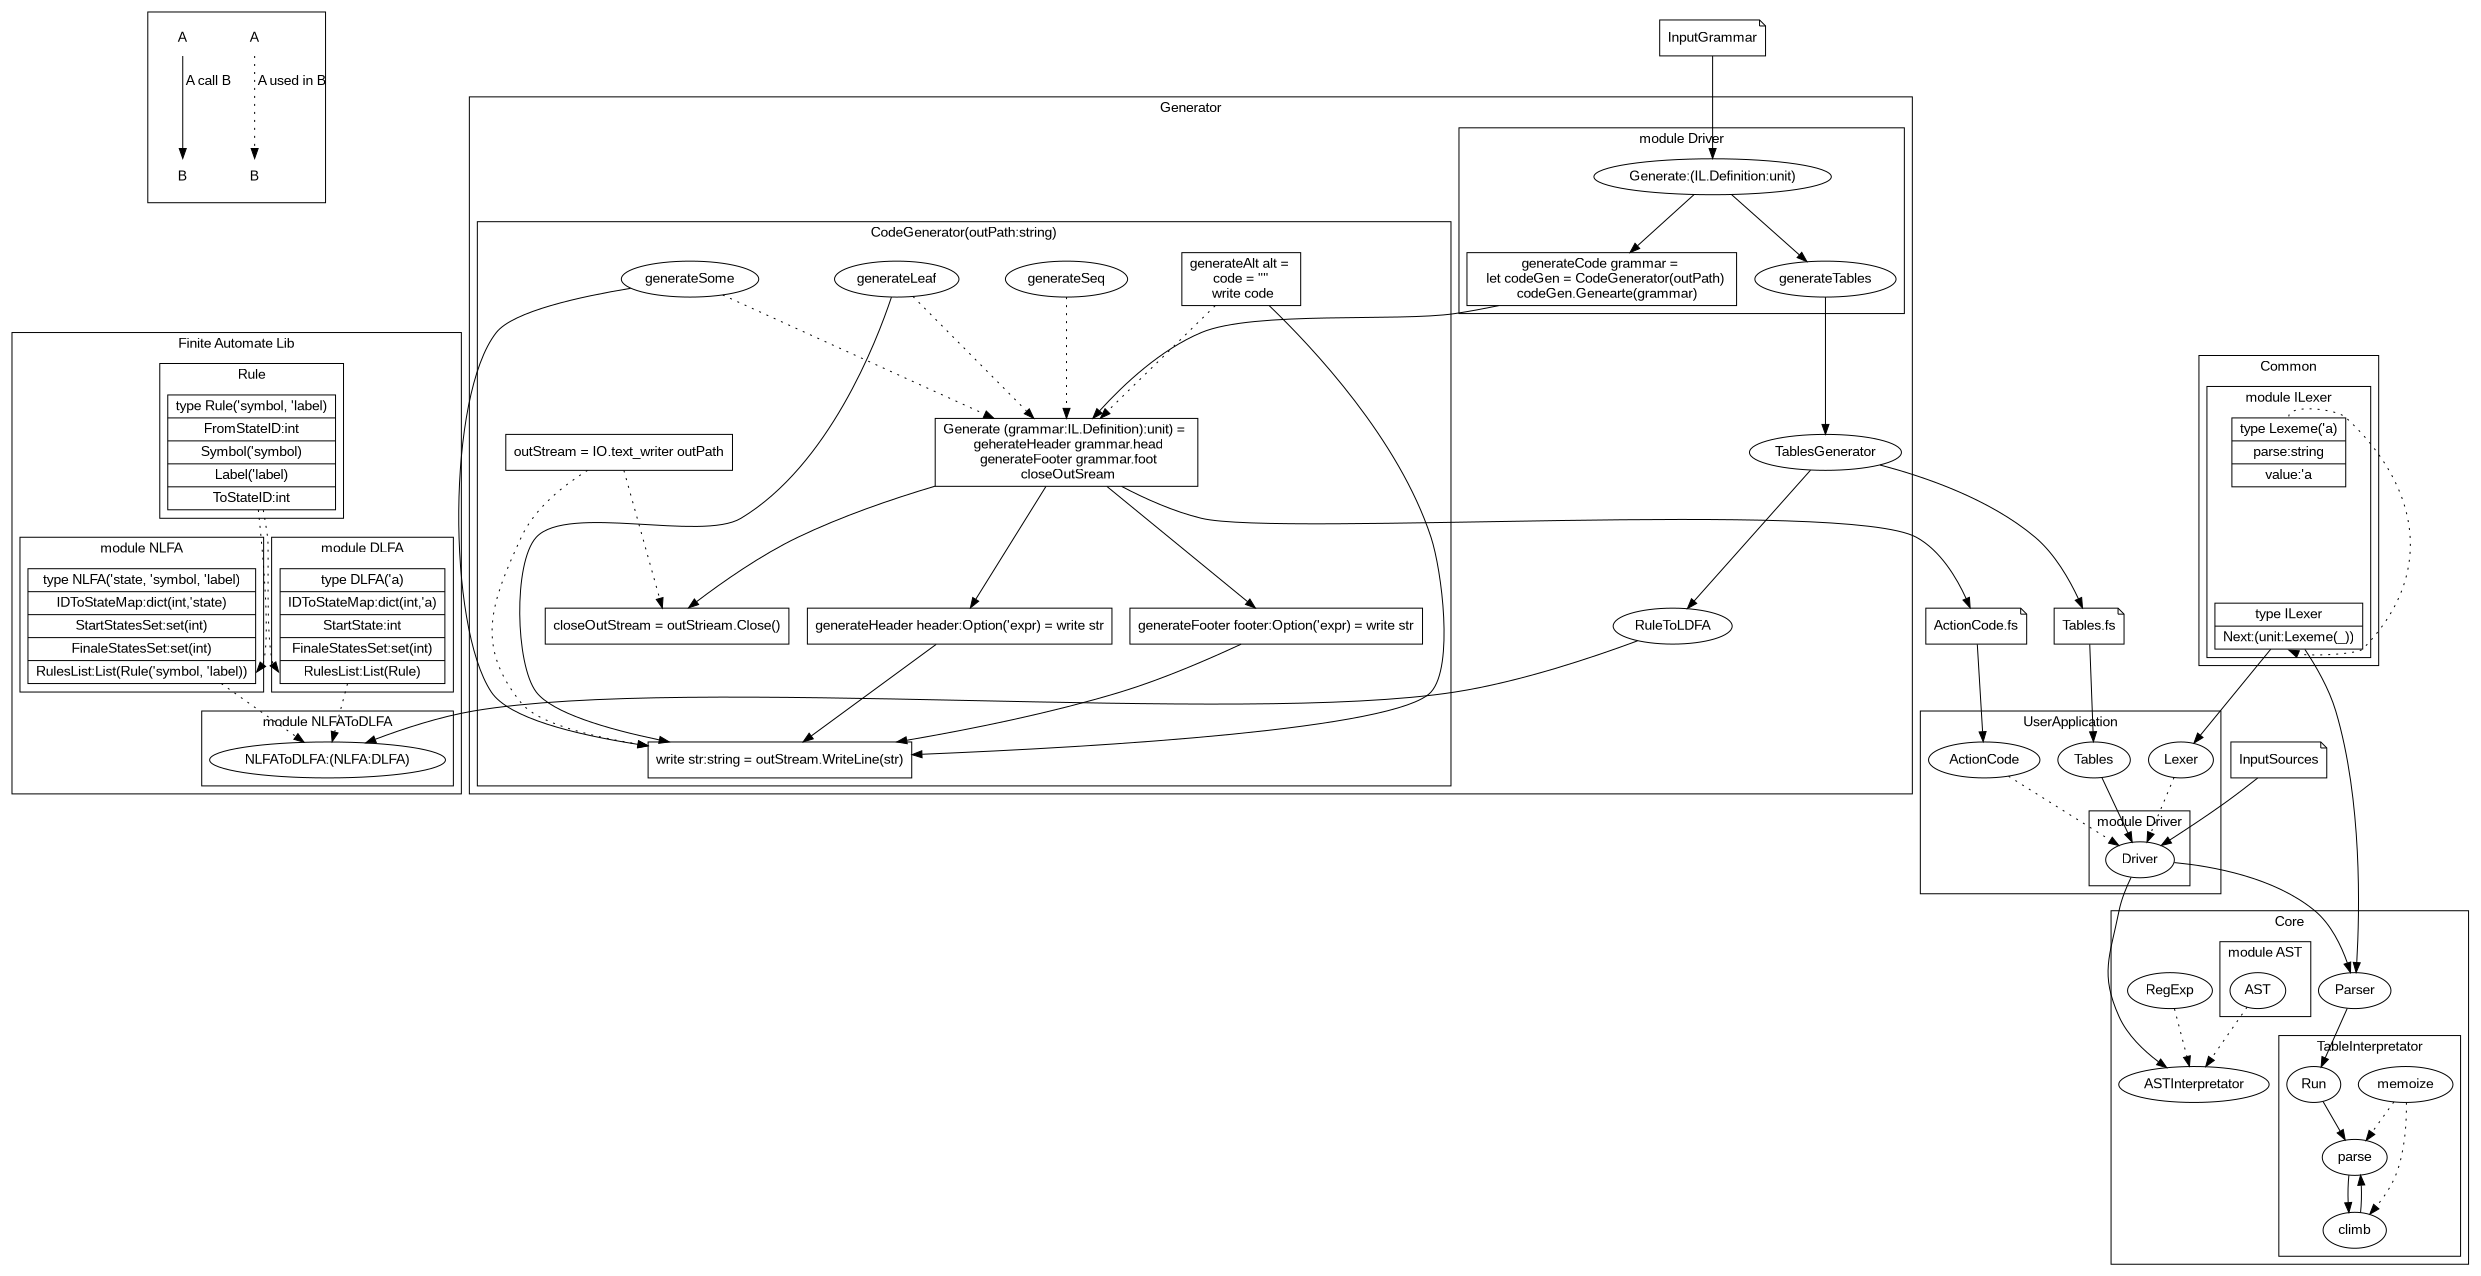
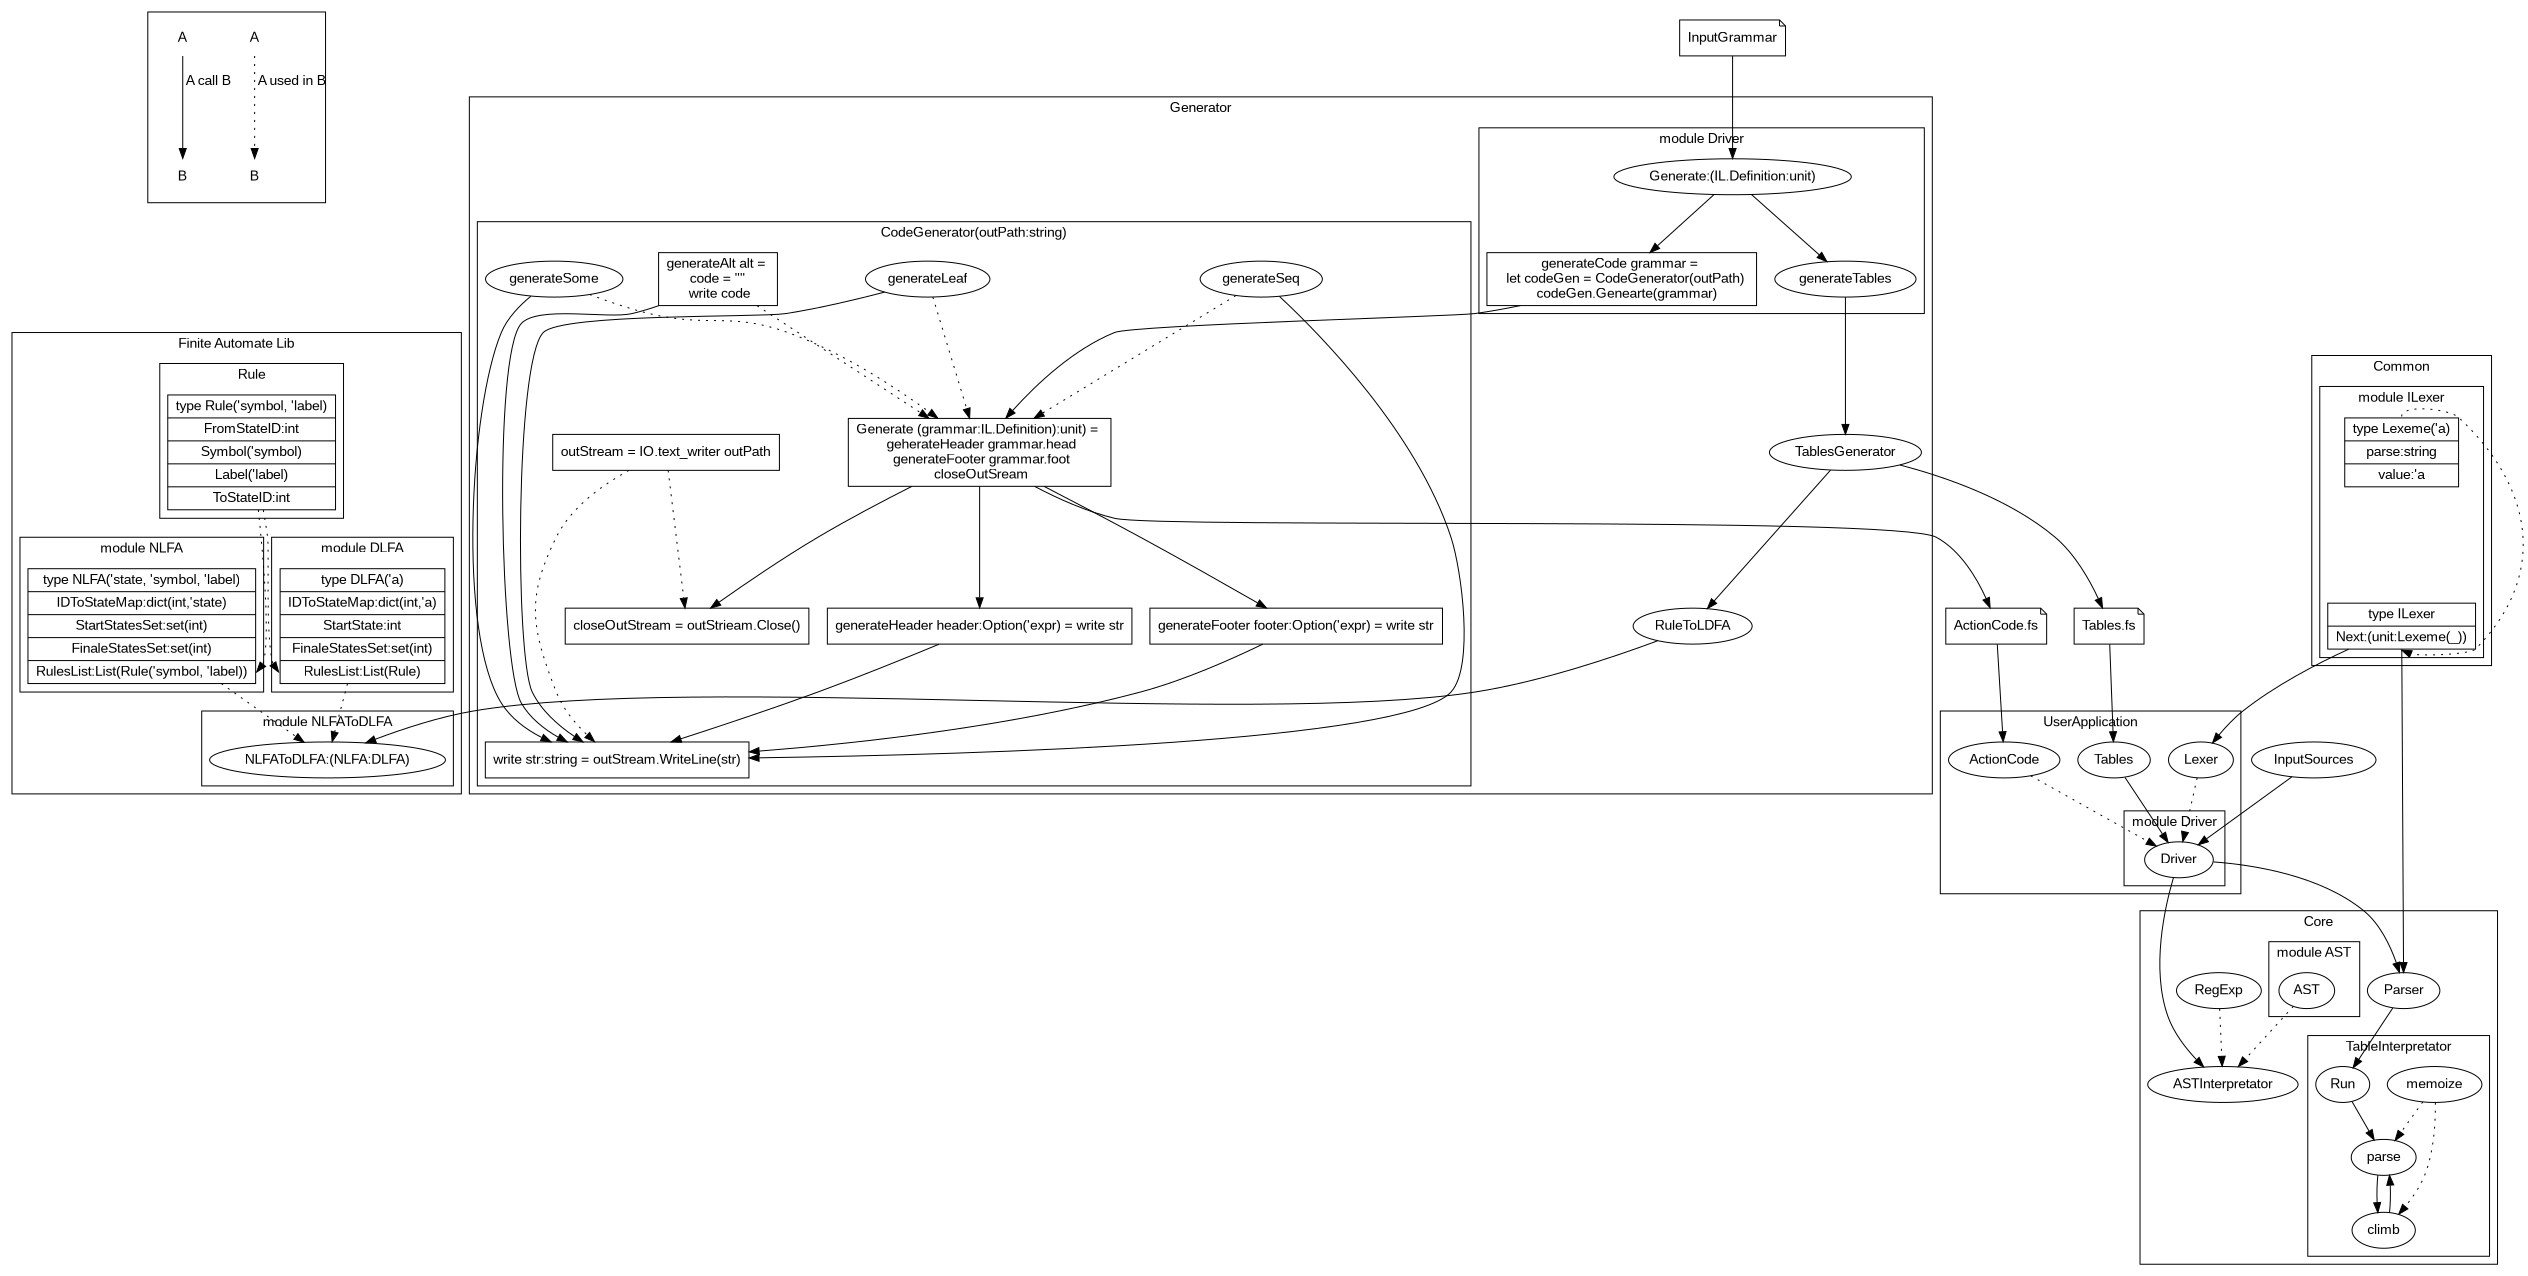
none -> (1336, 725)
(2279, 760) -> (2314, 760)
